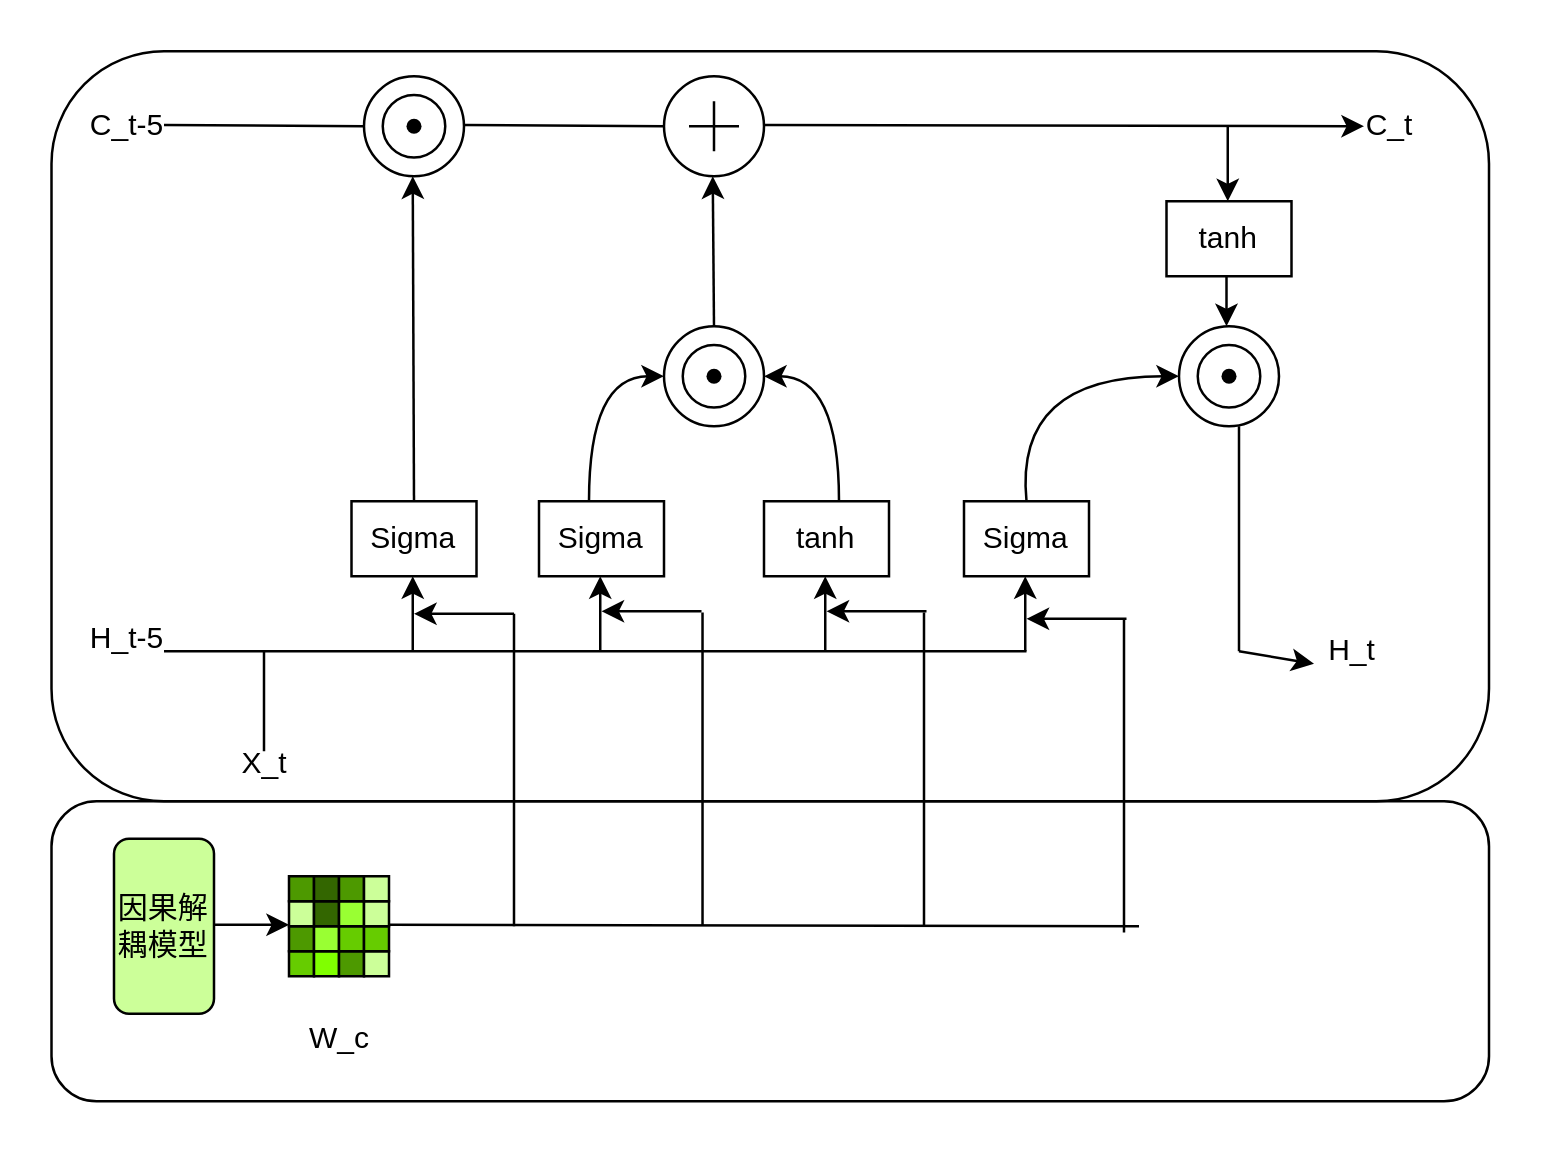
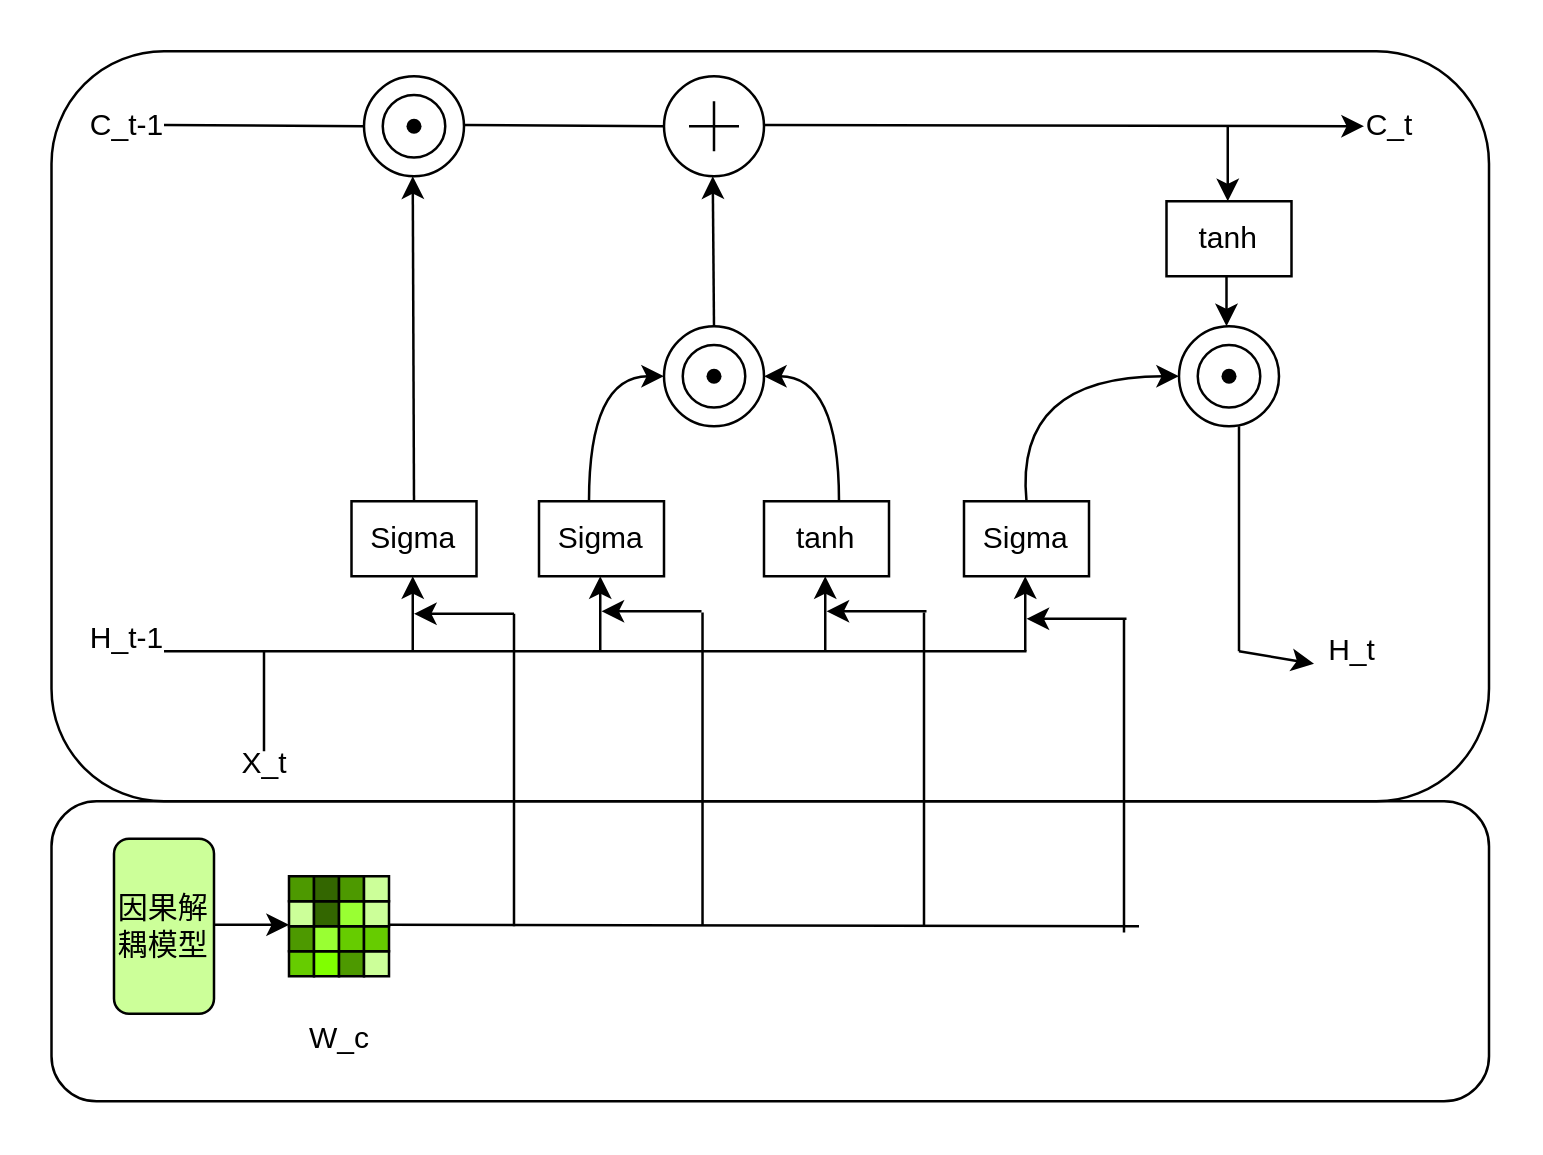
(128, 126) -> (128, 126)
(128, 639) -> (128, 639)
